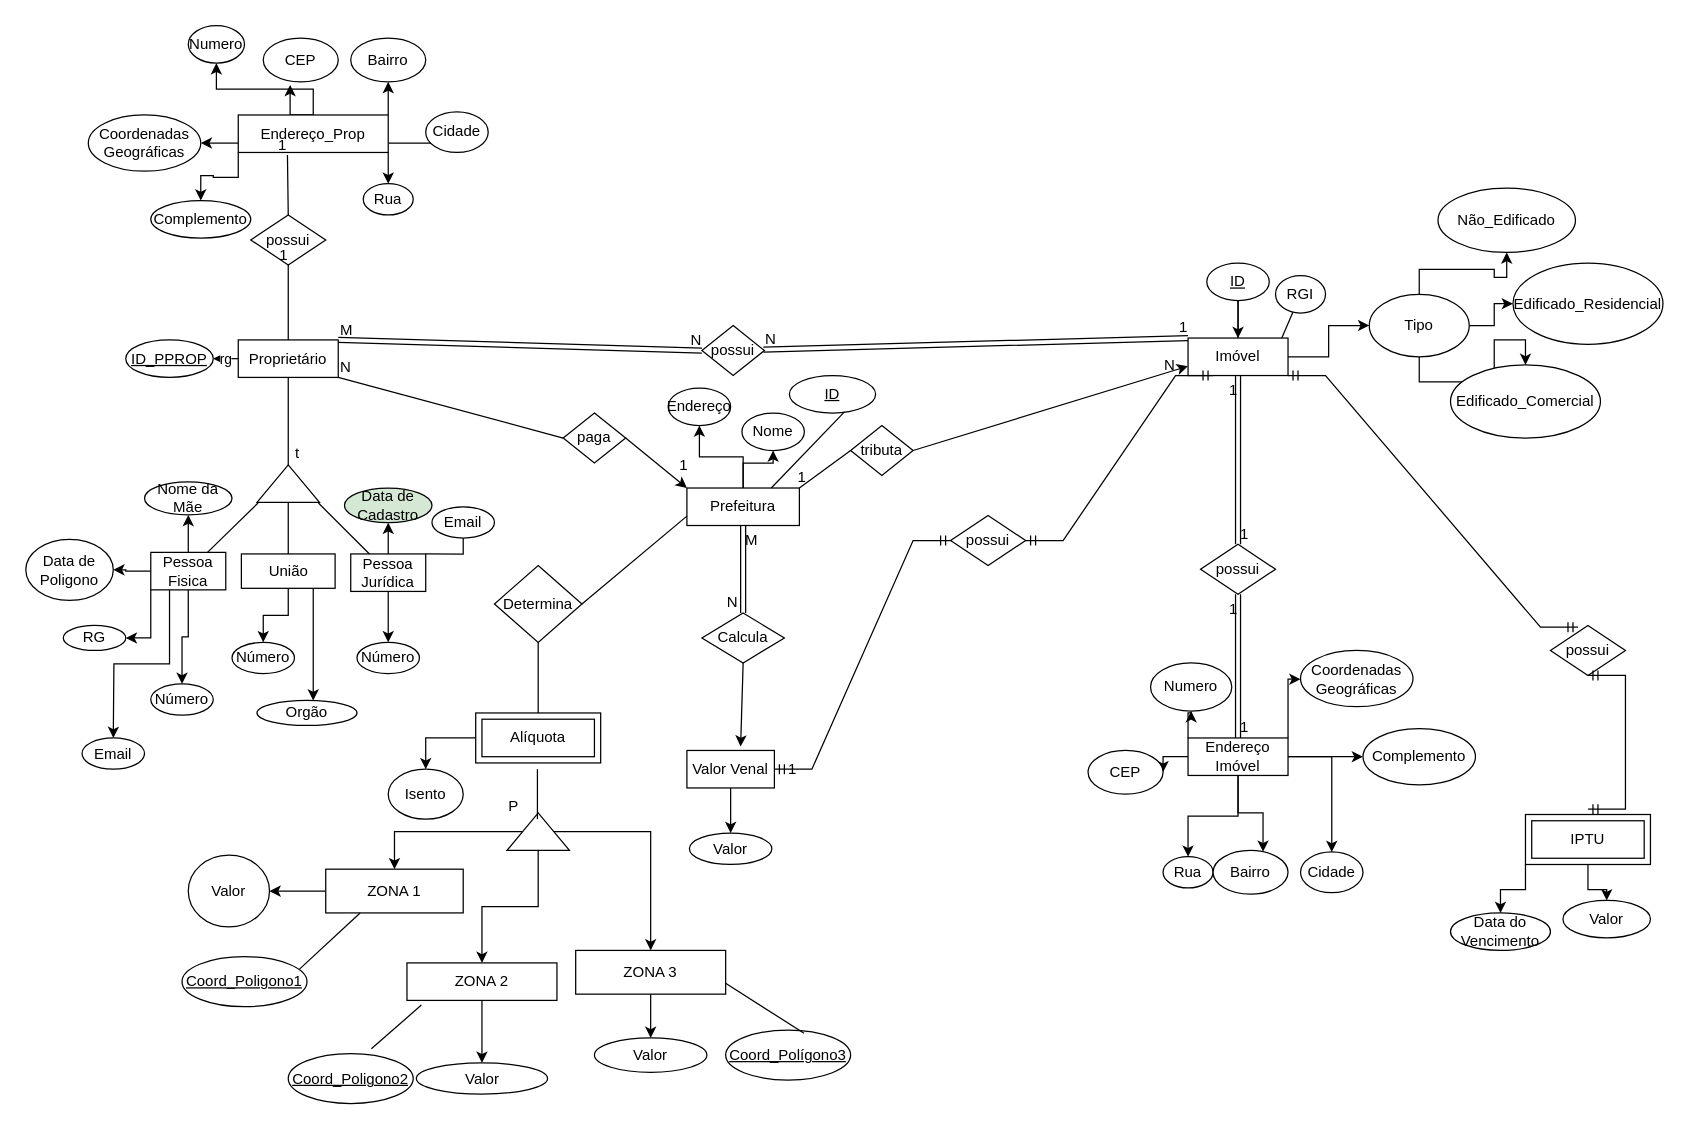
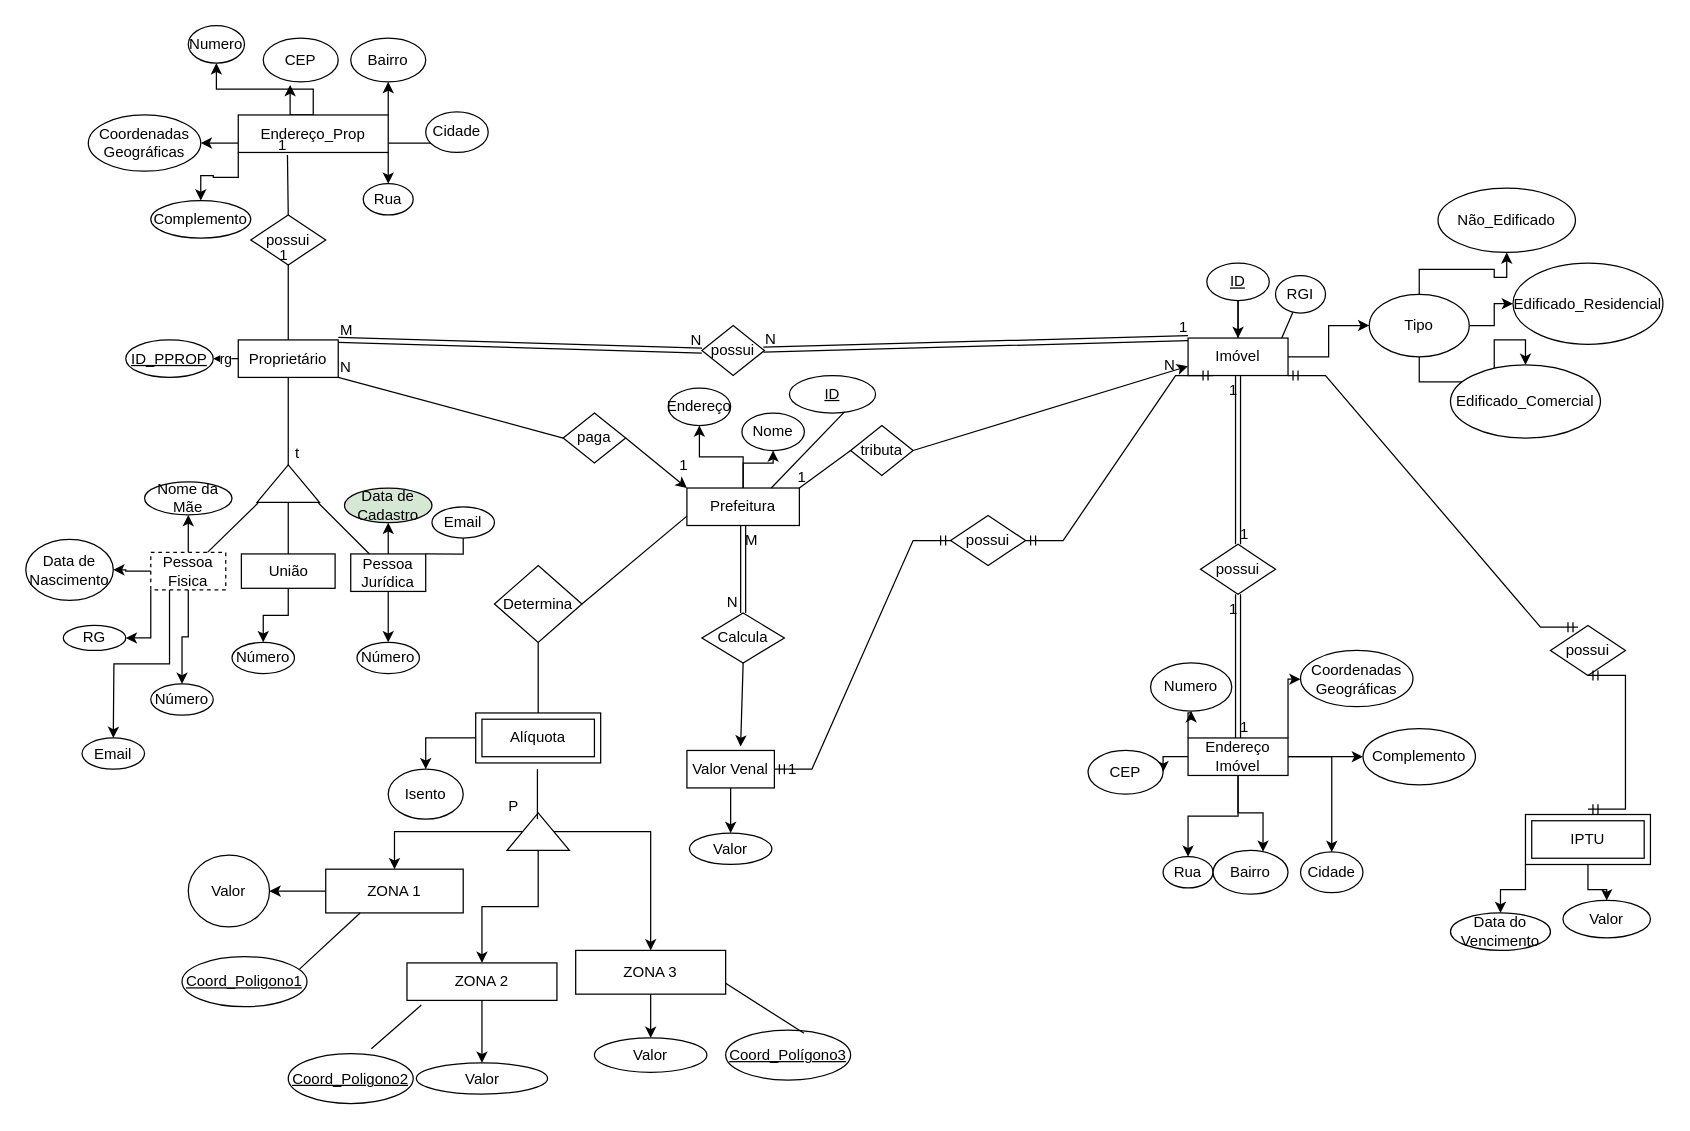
(69, 571) -> (69, 571)
(188, 571) -> (188, 571)
(313, 640) -> none
(307, 713) -> none
